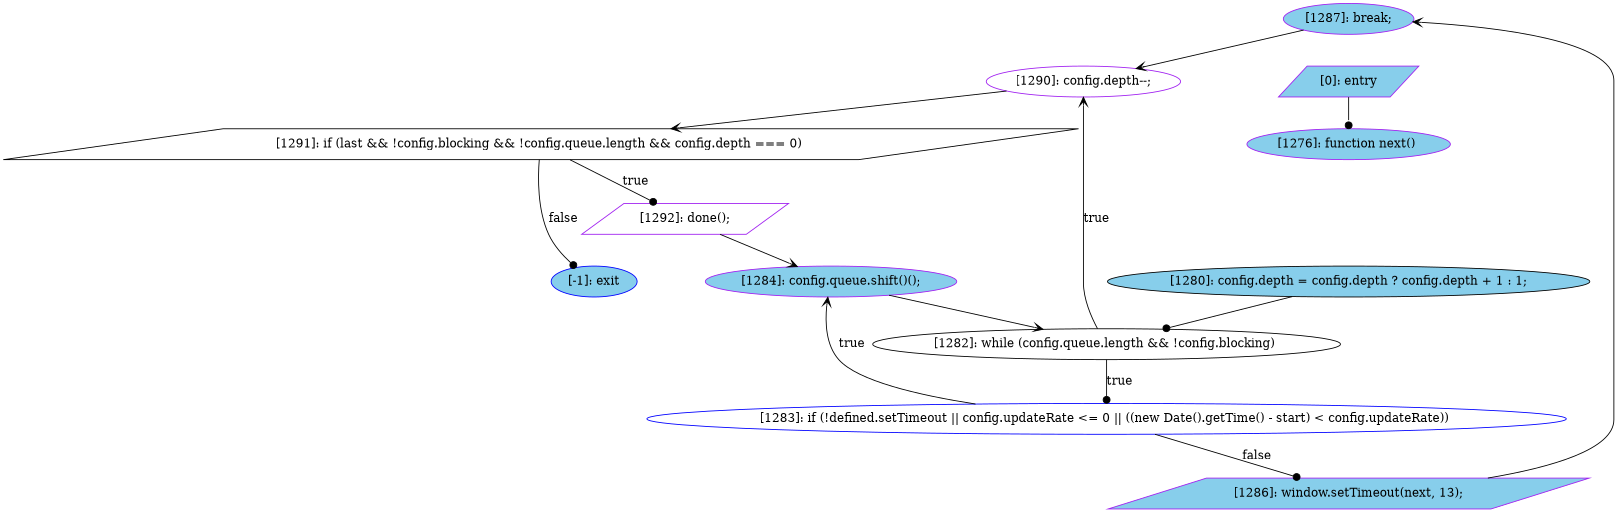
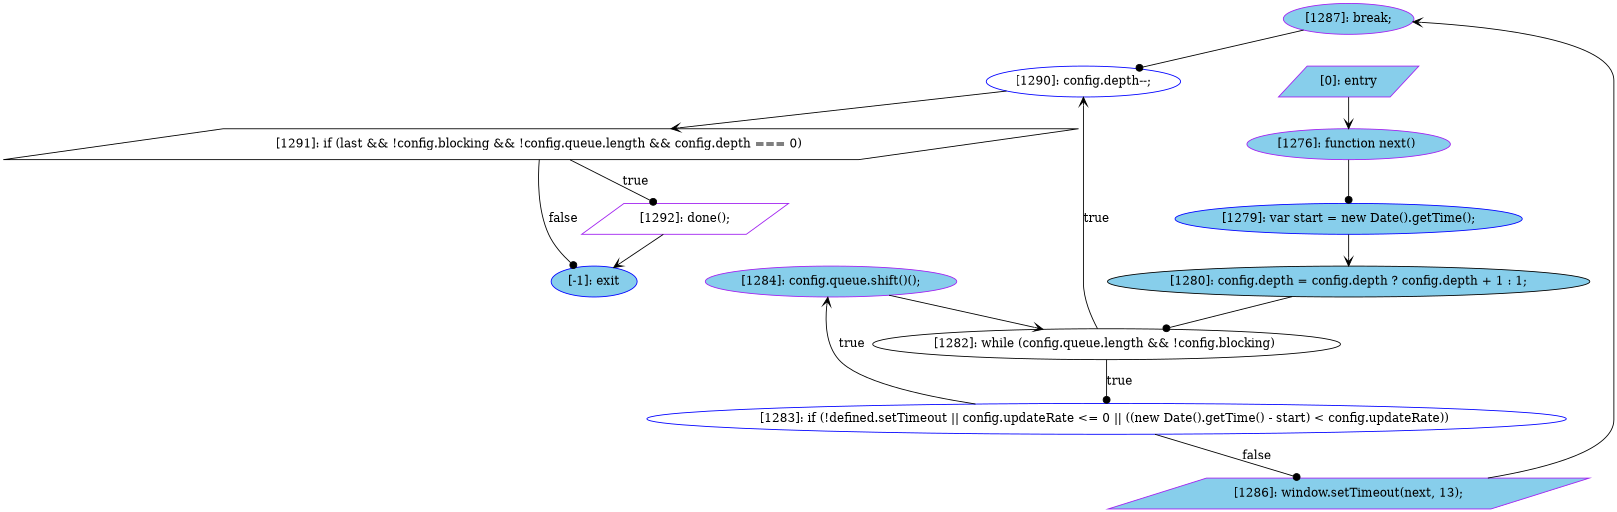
(1223, 49) -> (1223, 49)
(1083, 82) -> (1083, 82)
(1349, 109) -> (1349, 109)
none -> (1349, 219)
(755, 249) -> (642, 249)
